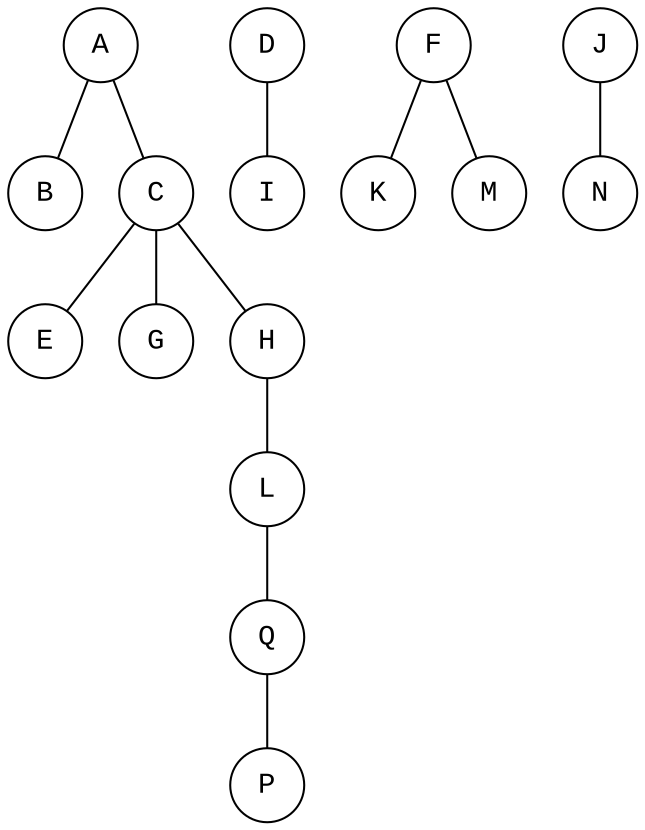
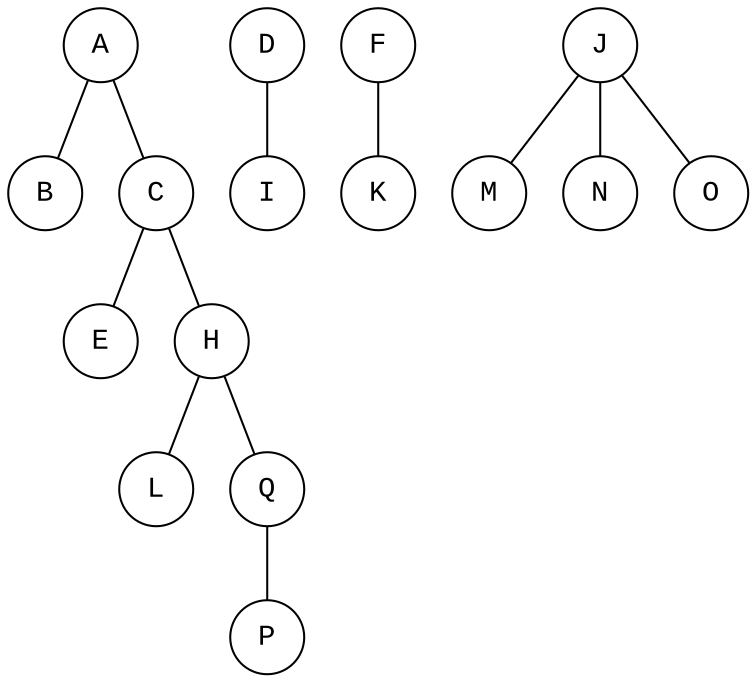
(462, 119) -> (545, 119)
none -> (711, 193)
(156, 341) -> none
(267, 563) -> (240, 415)
